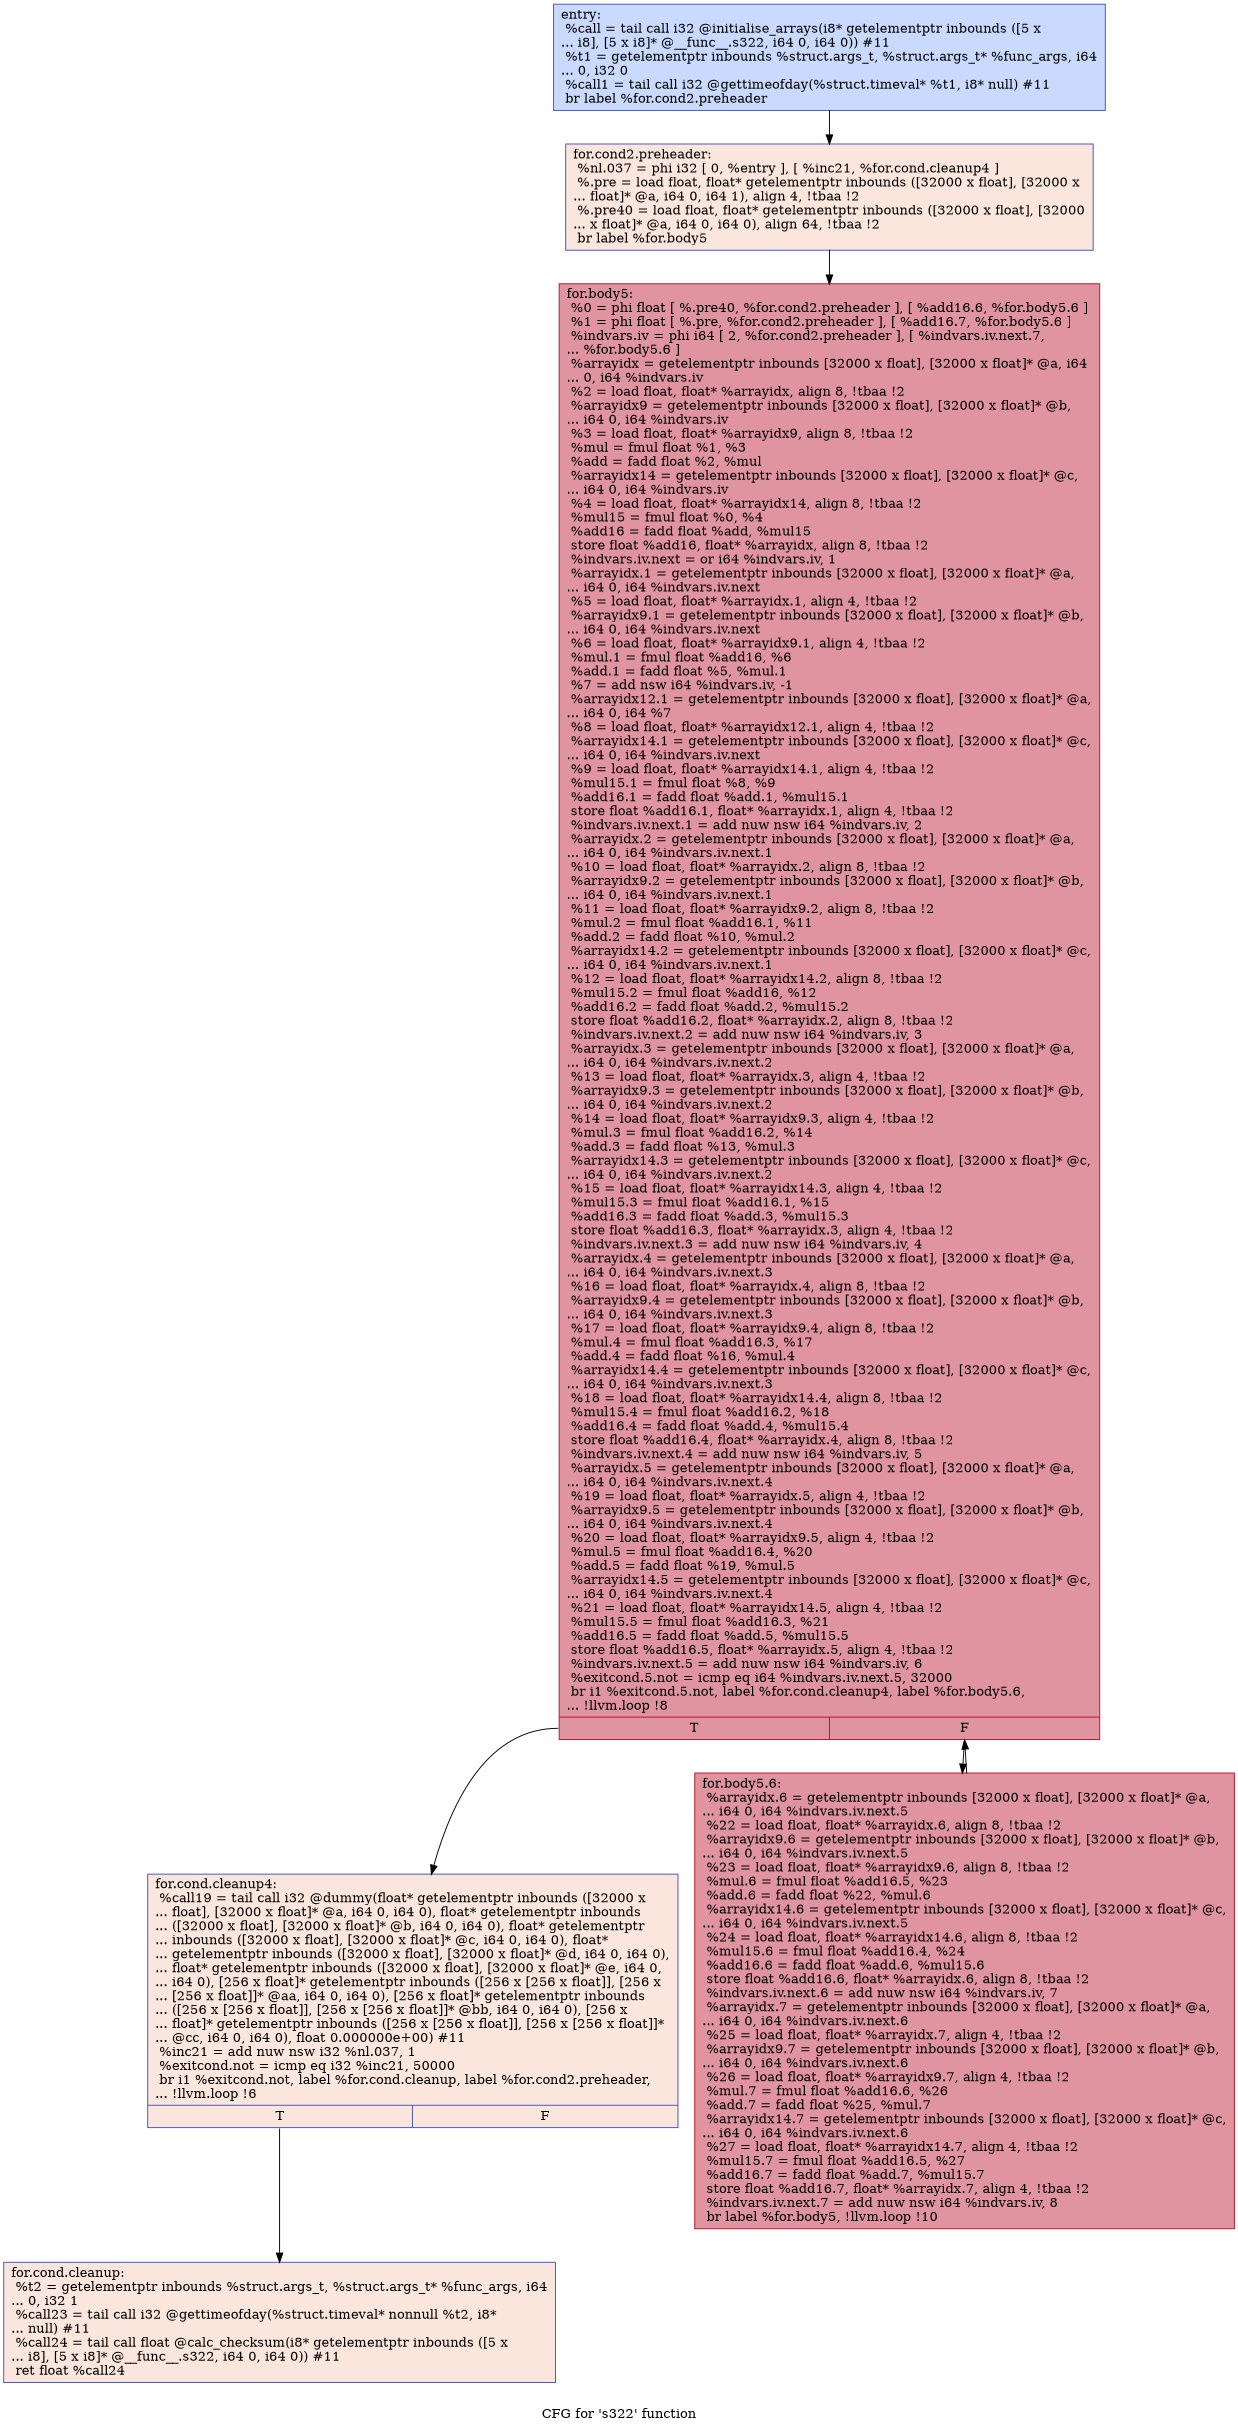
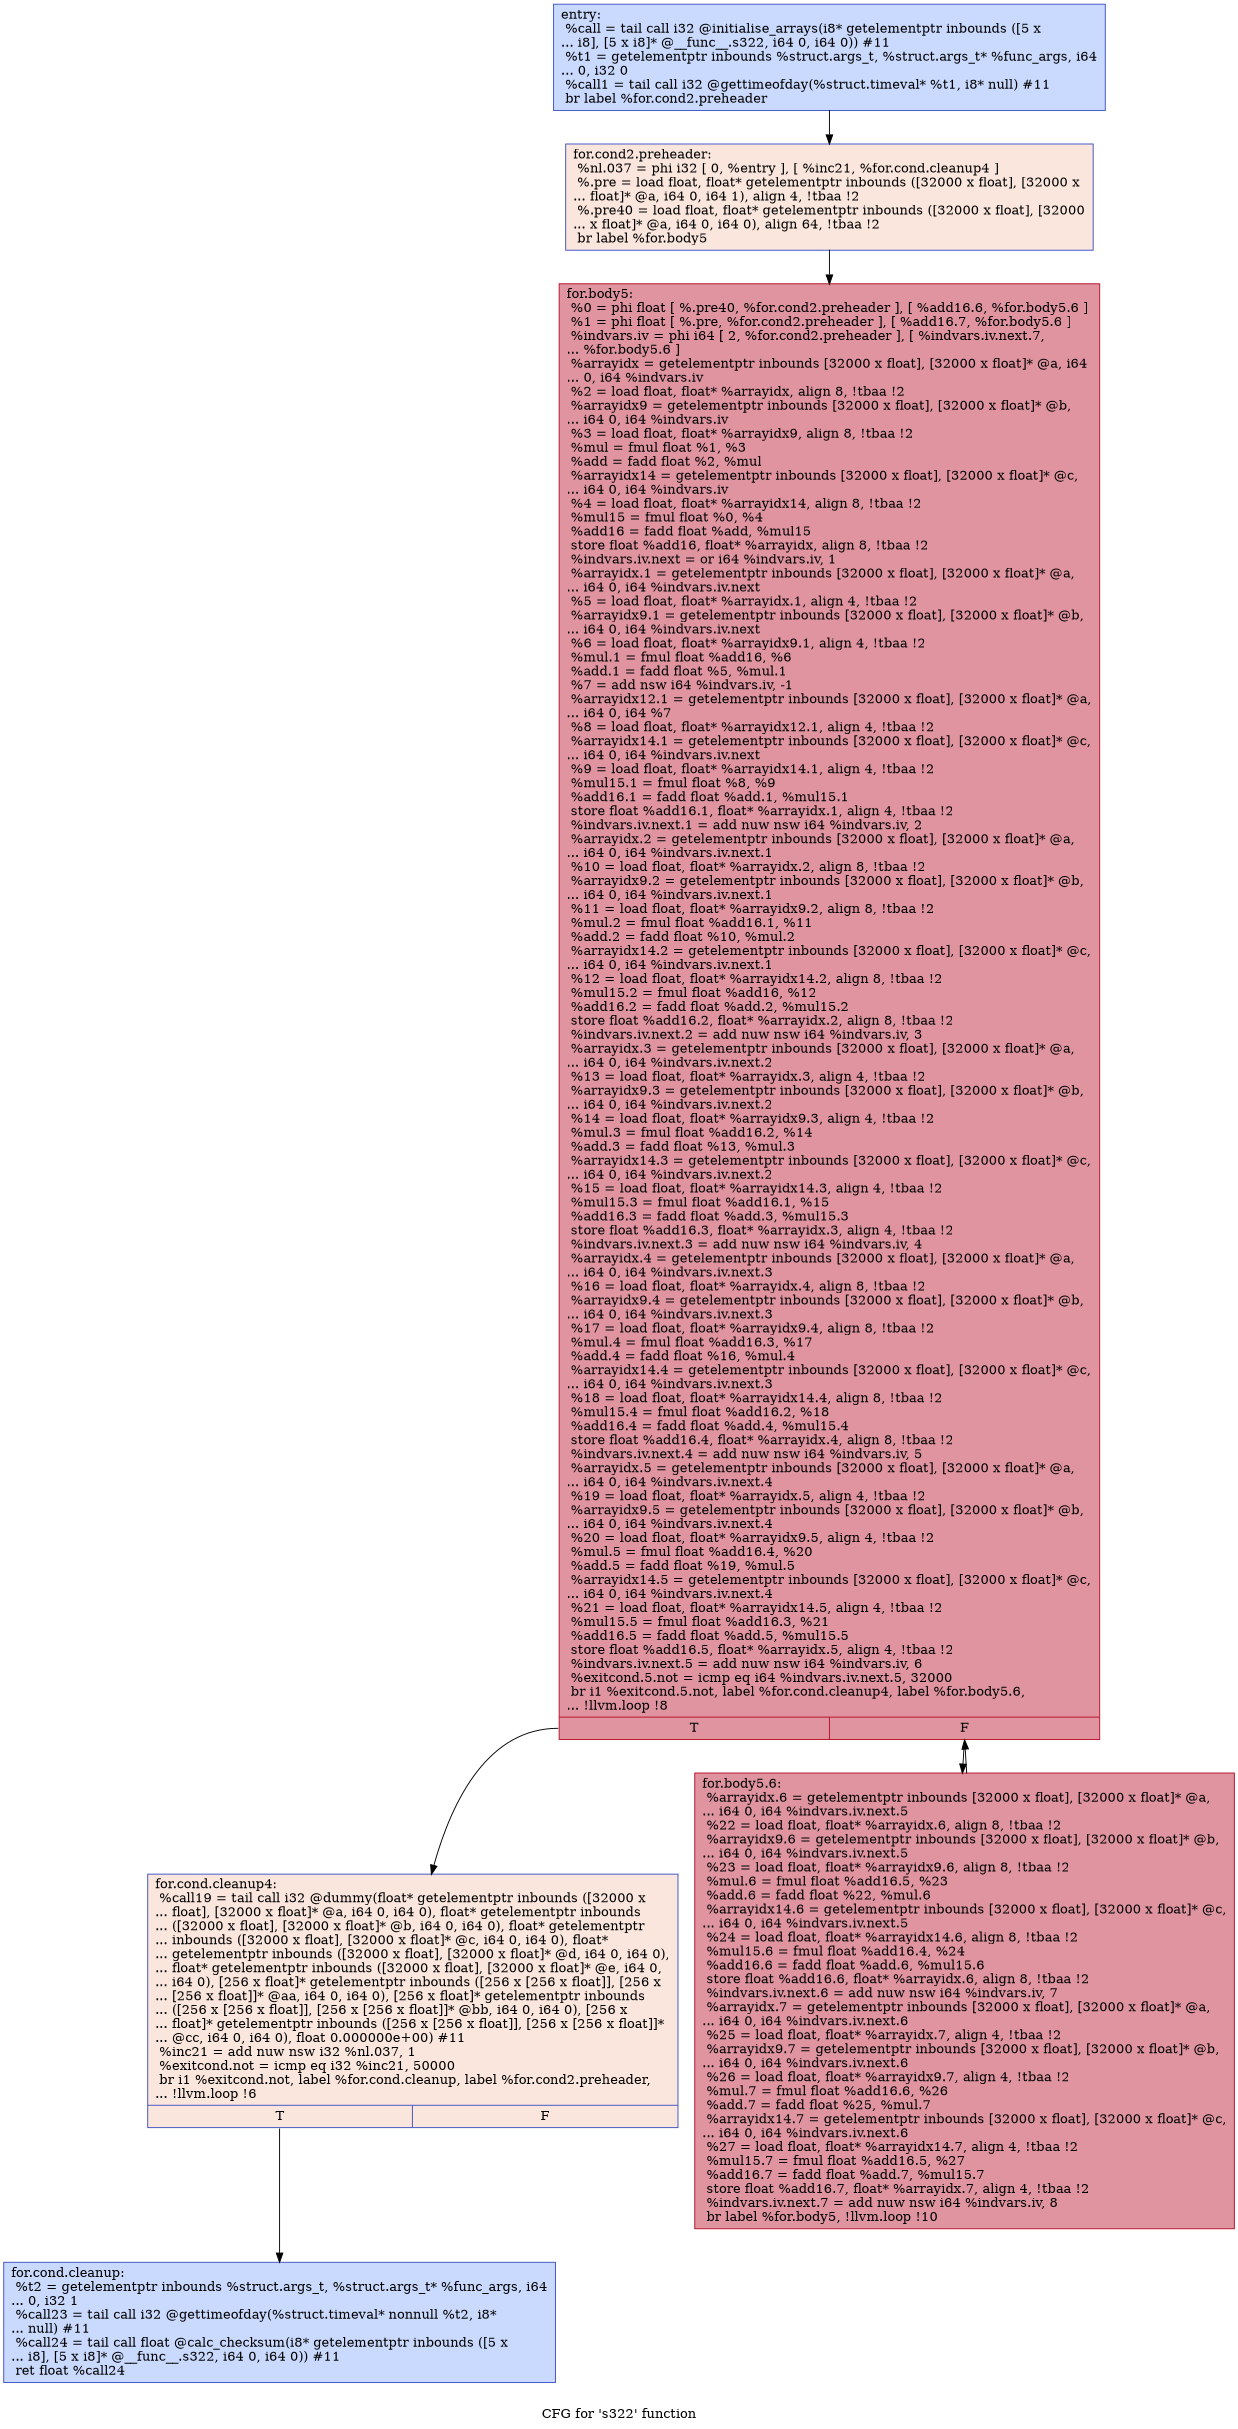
(280, 2322) -> (280, 2322)
